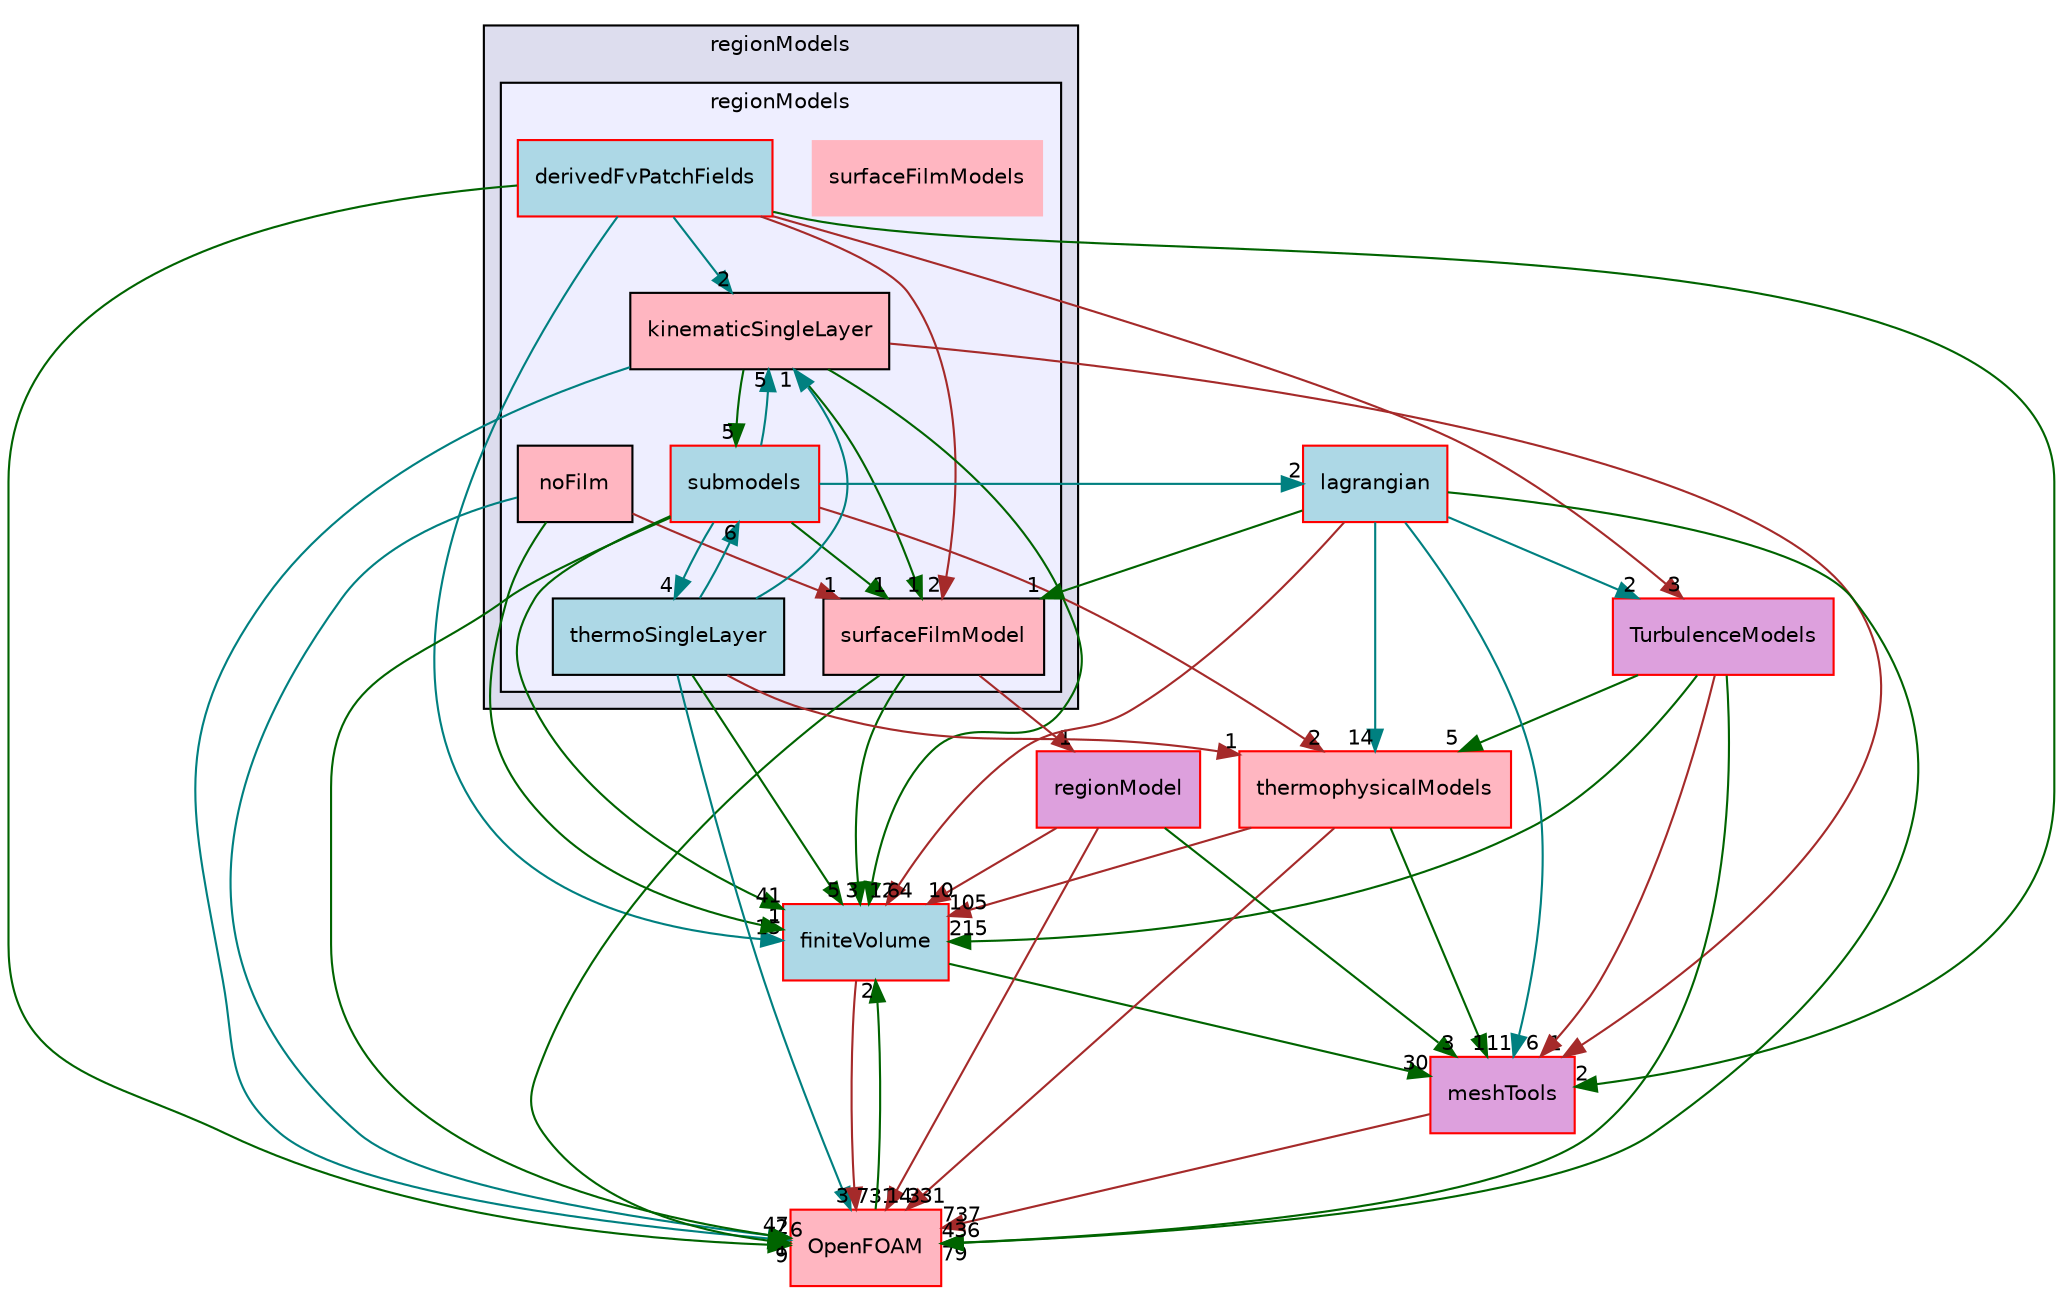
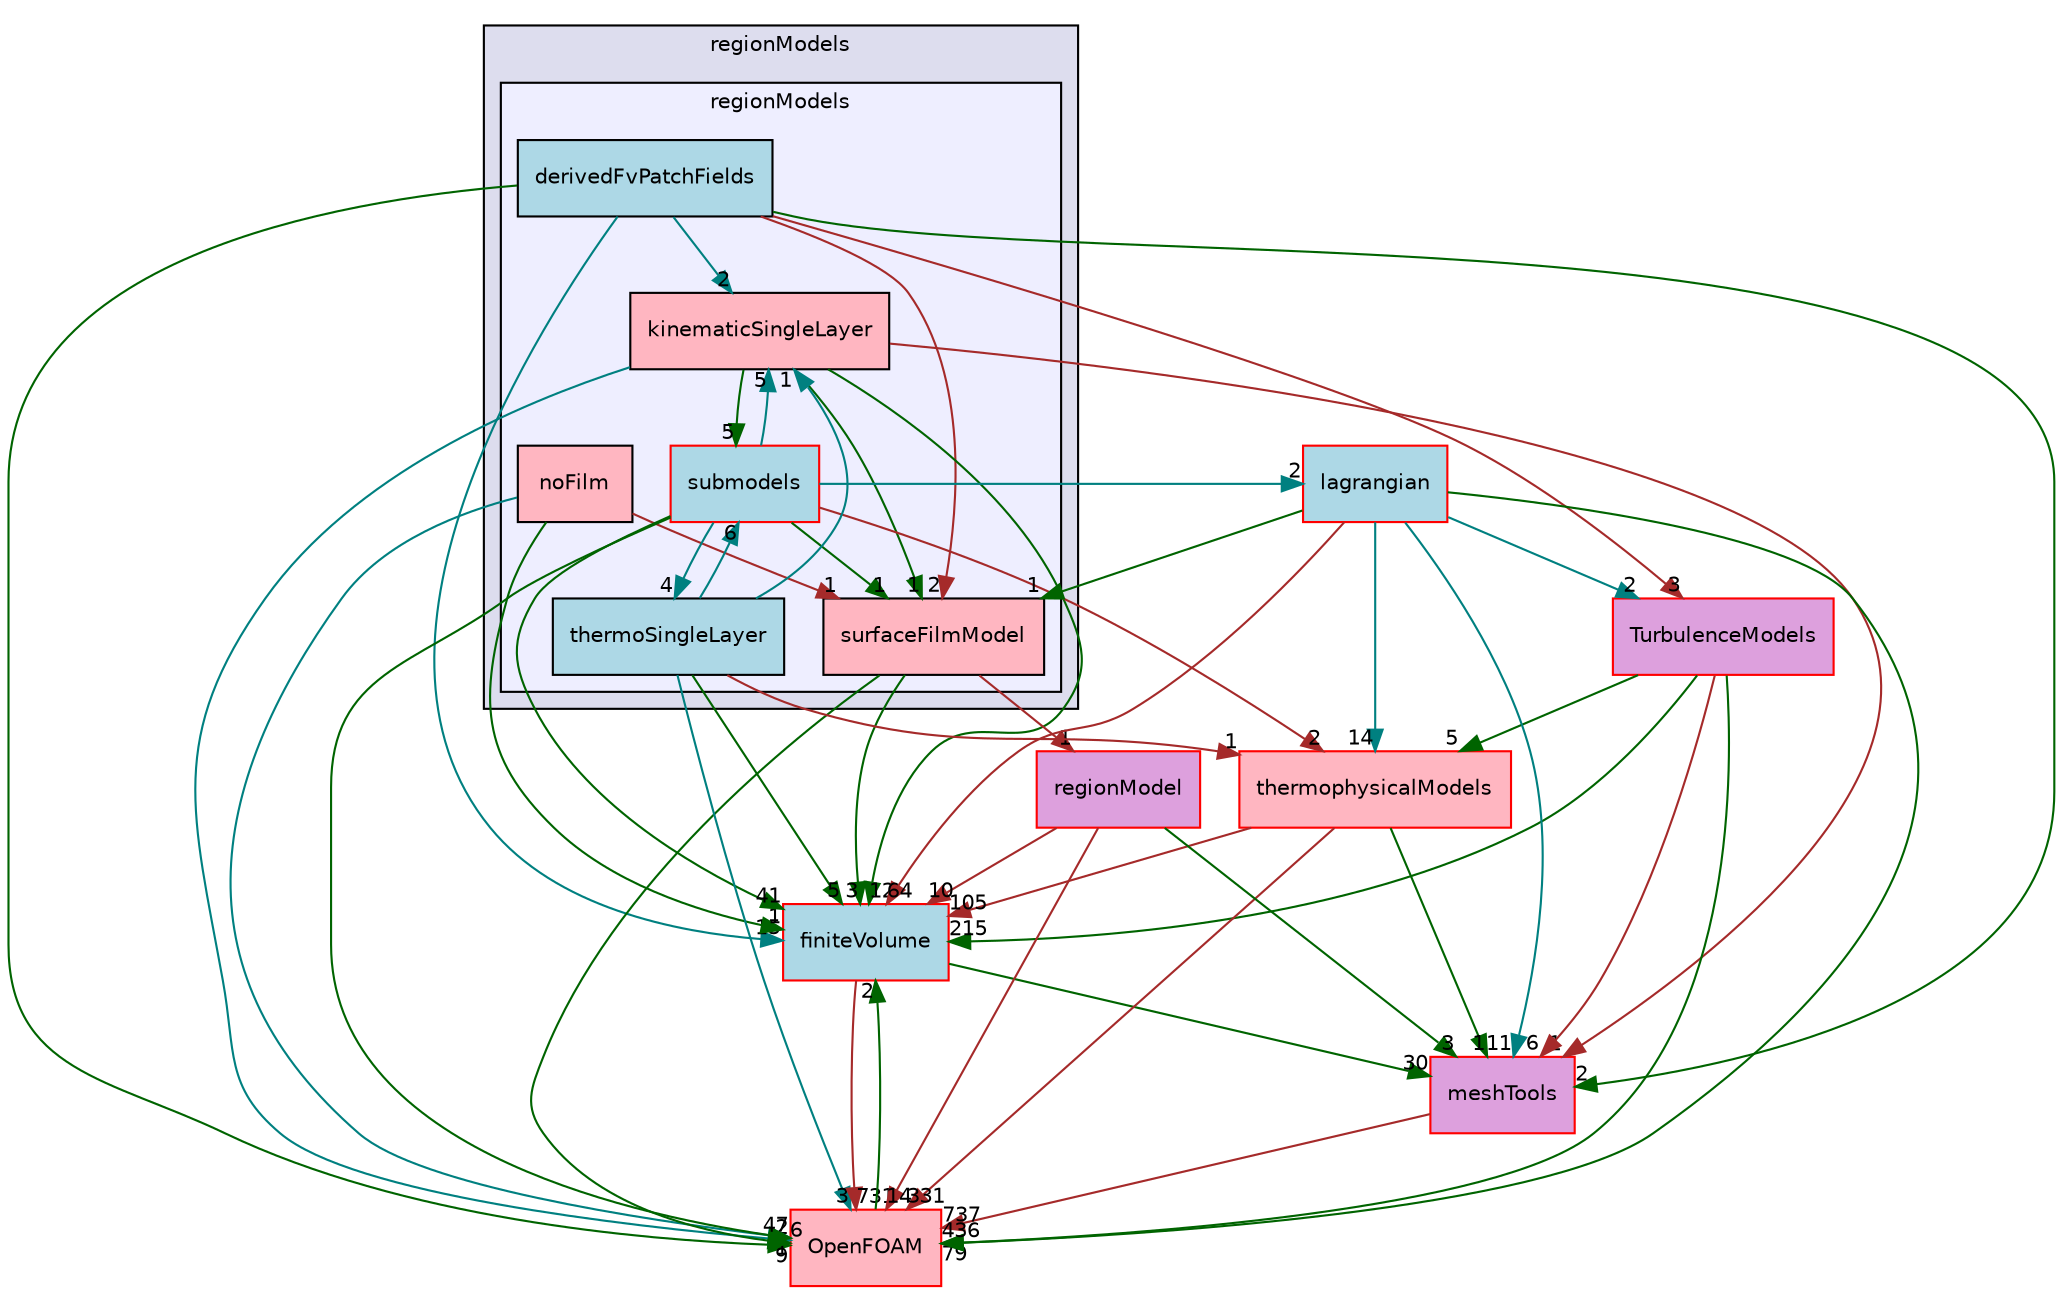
(645, 178) -> (645, 178)
(927, 178) -> none
